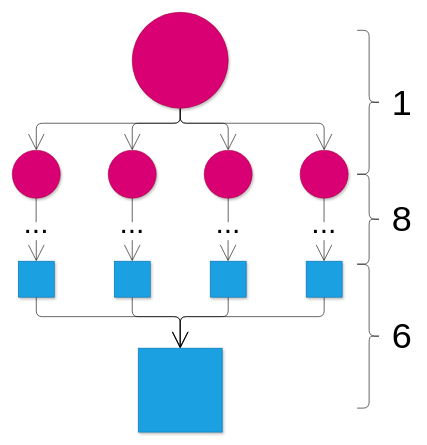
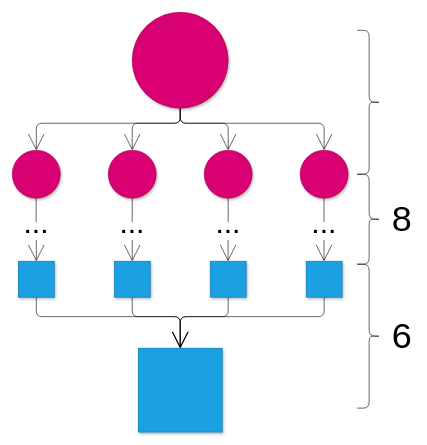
(402, 102) -> none
